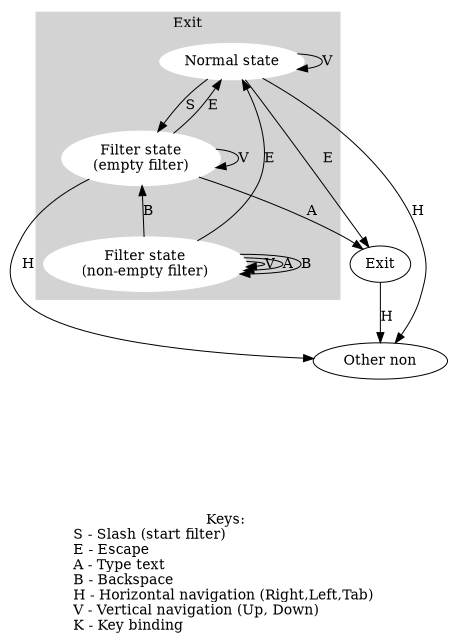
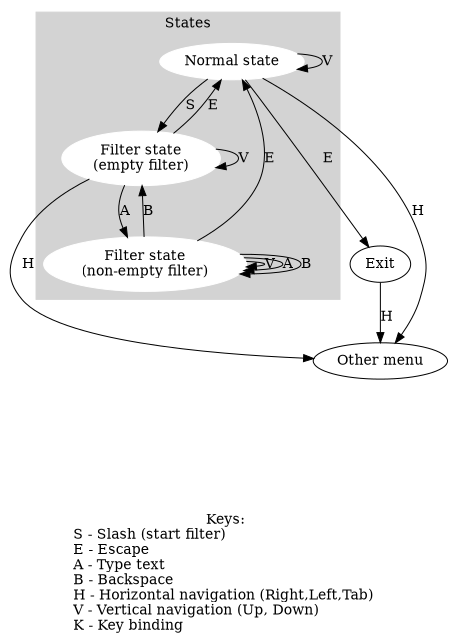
(188, 24) -> (188, 24)
(278, 206) -> (119, 207)
(380, 361) -> (380, 361)
